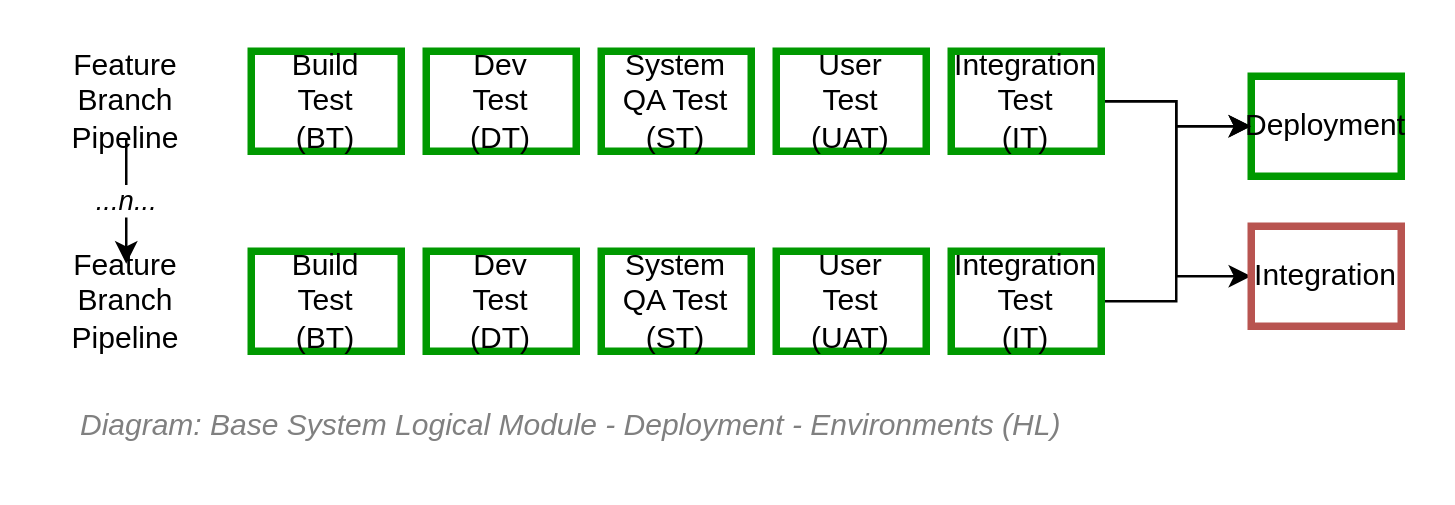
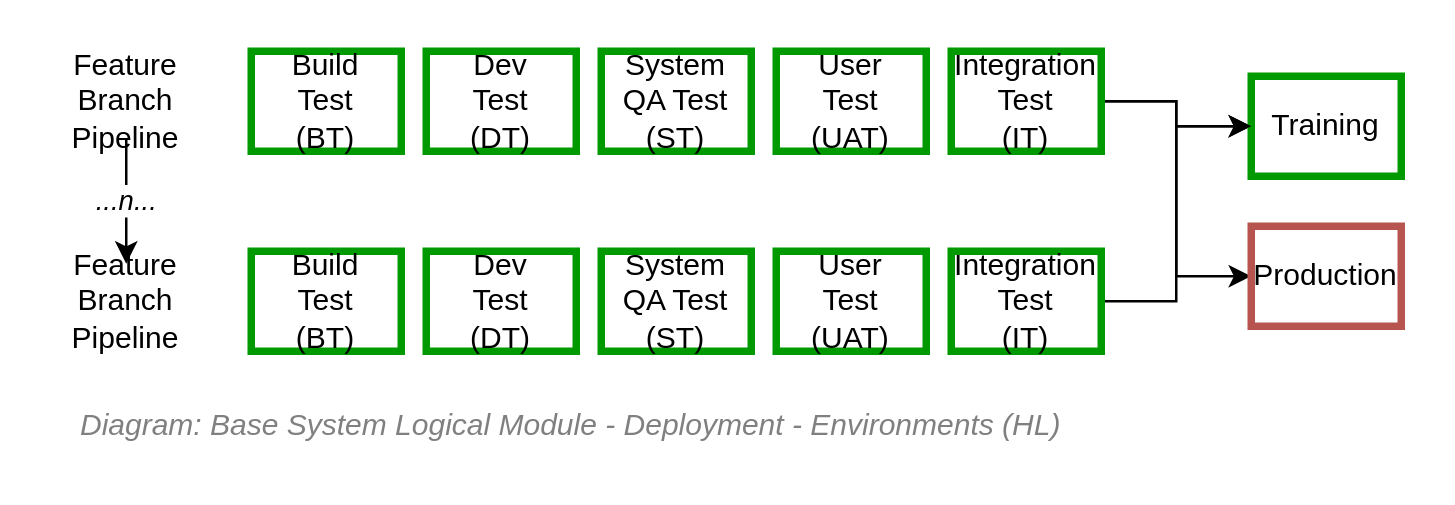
(1326, 126) -> (1326, 126)
(1326, 276) -> (1326, 276)
